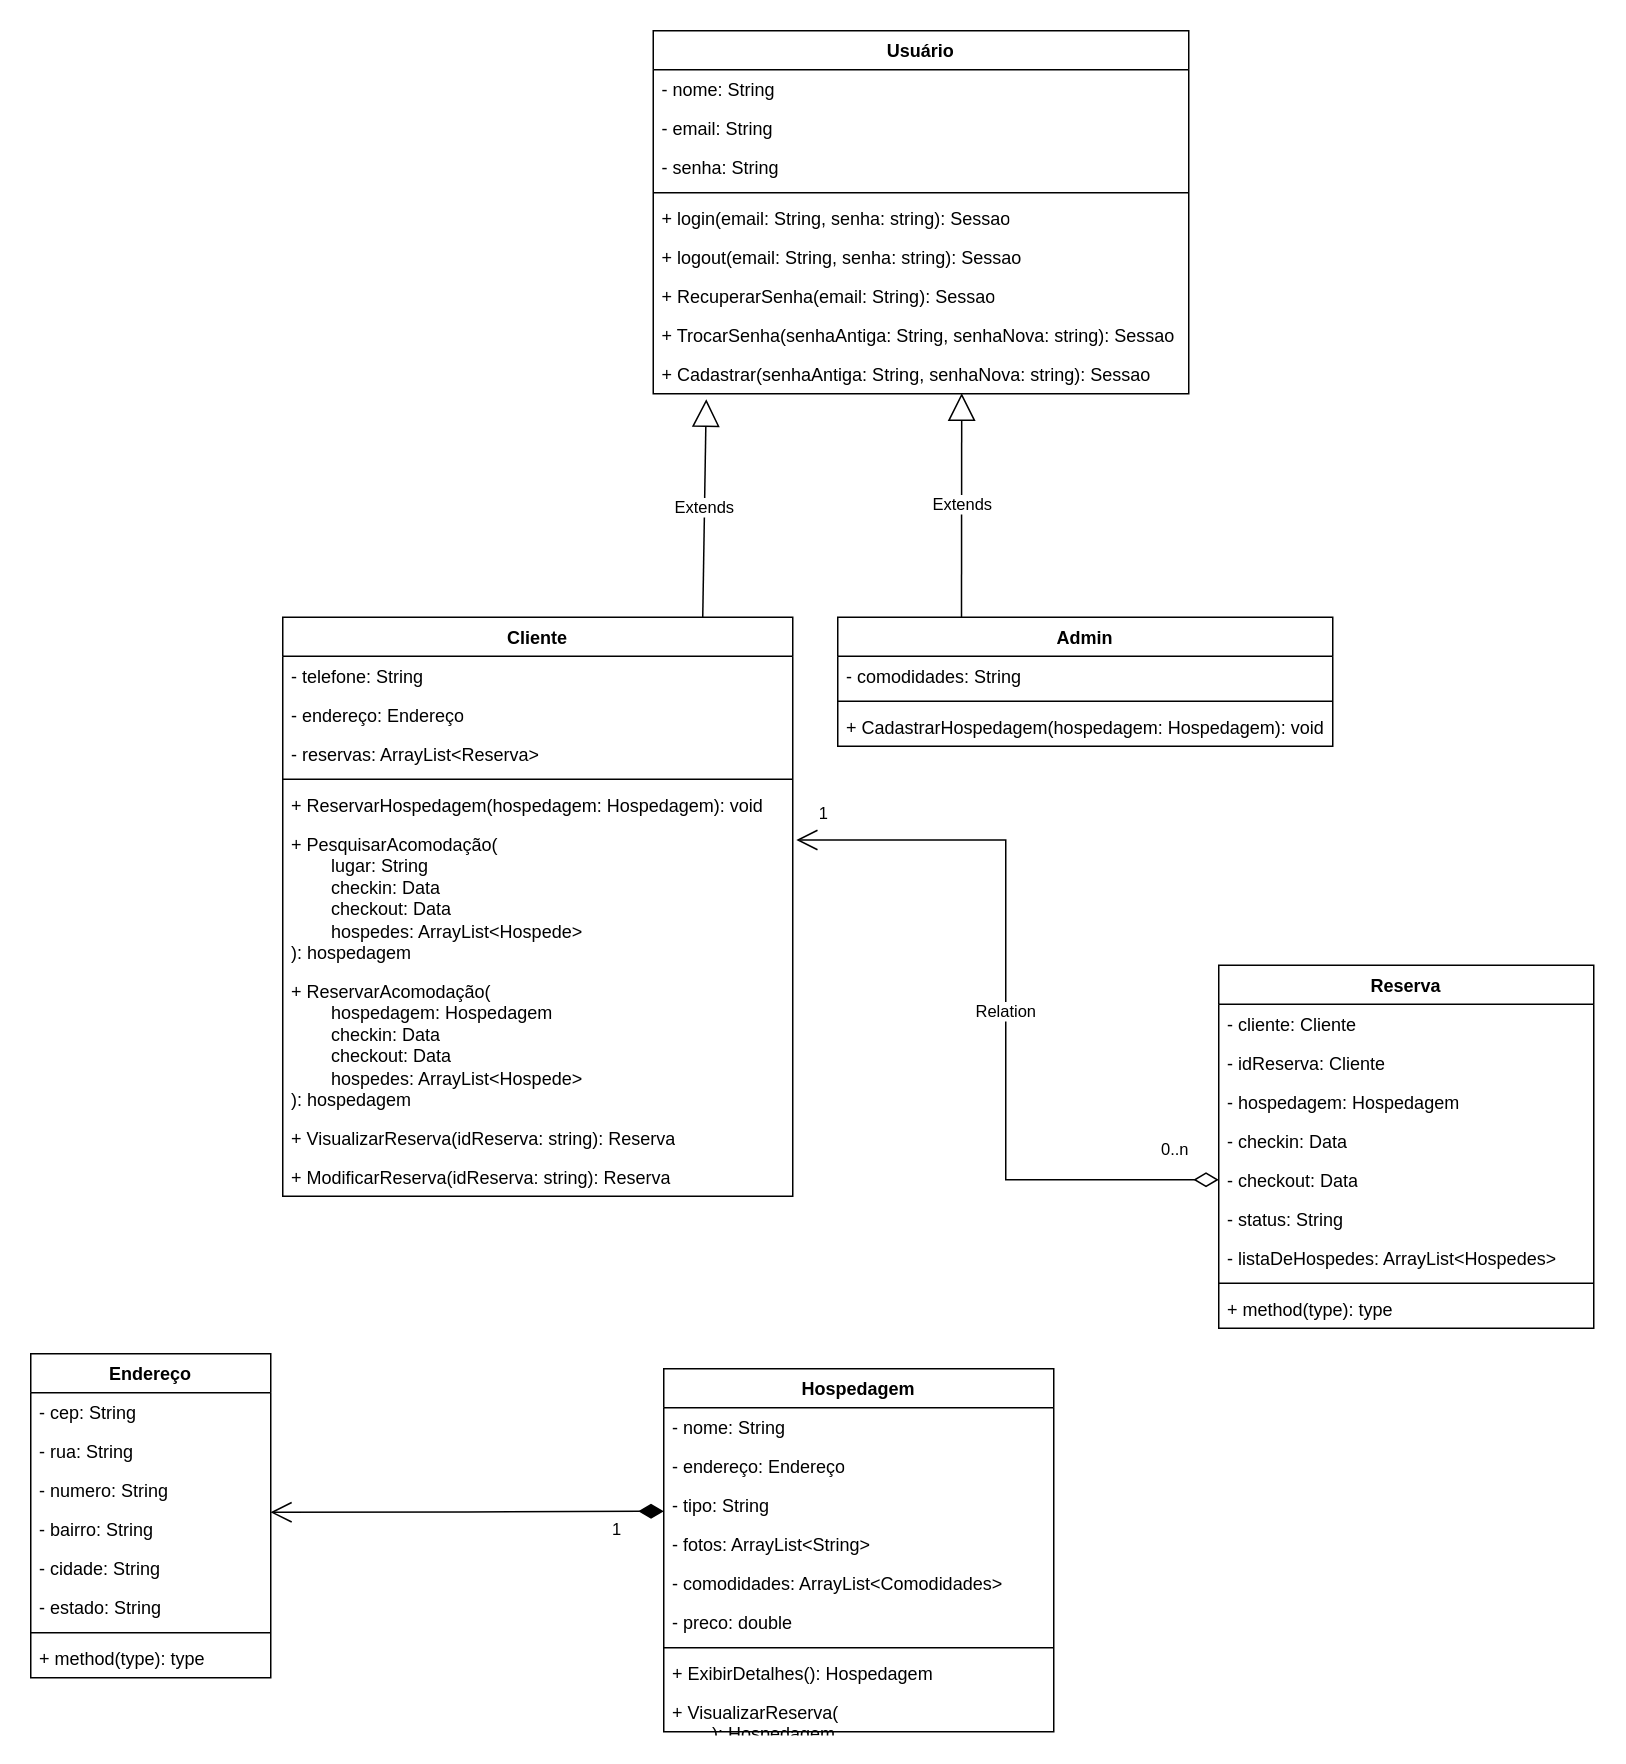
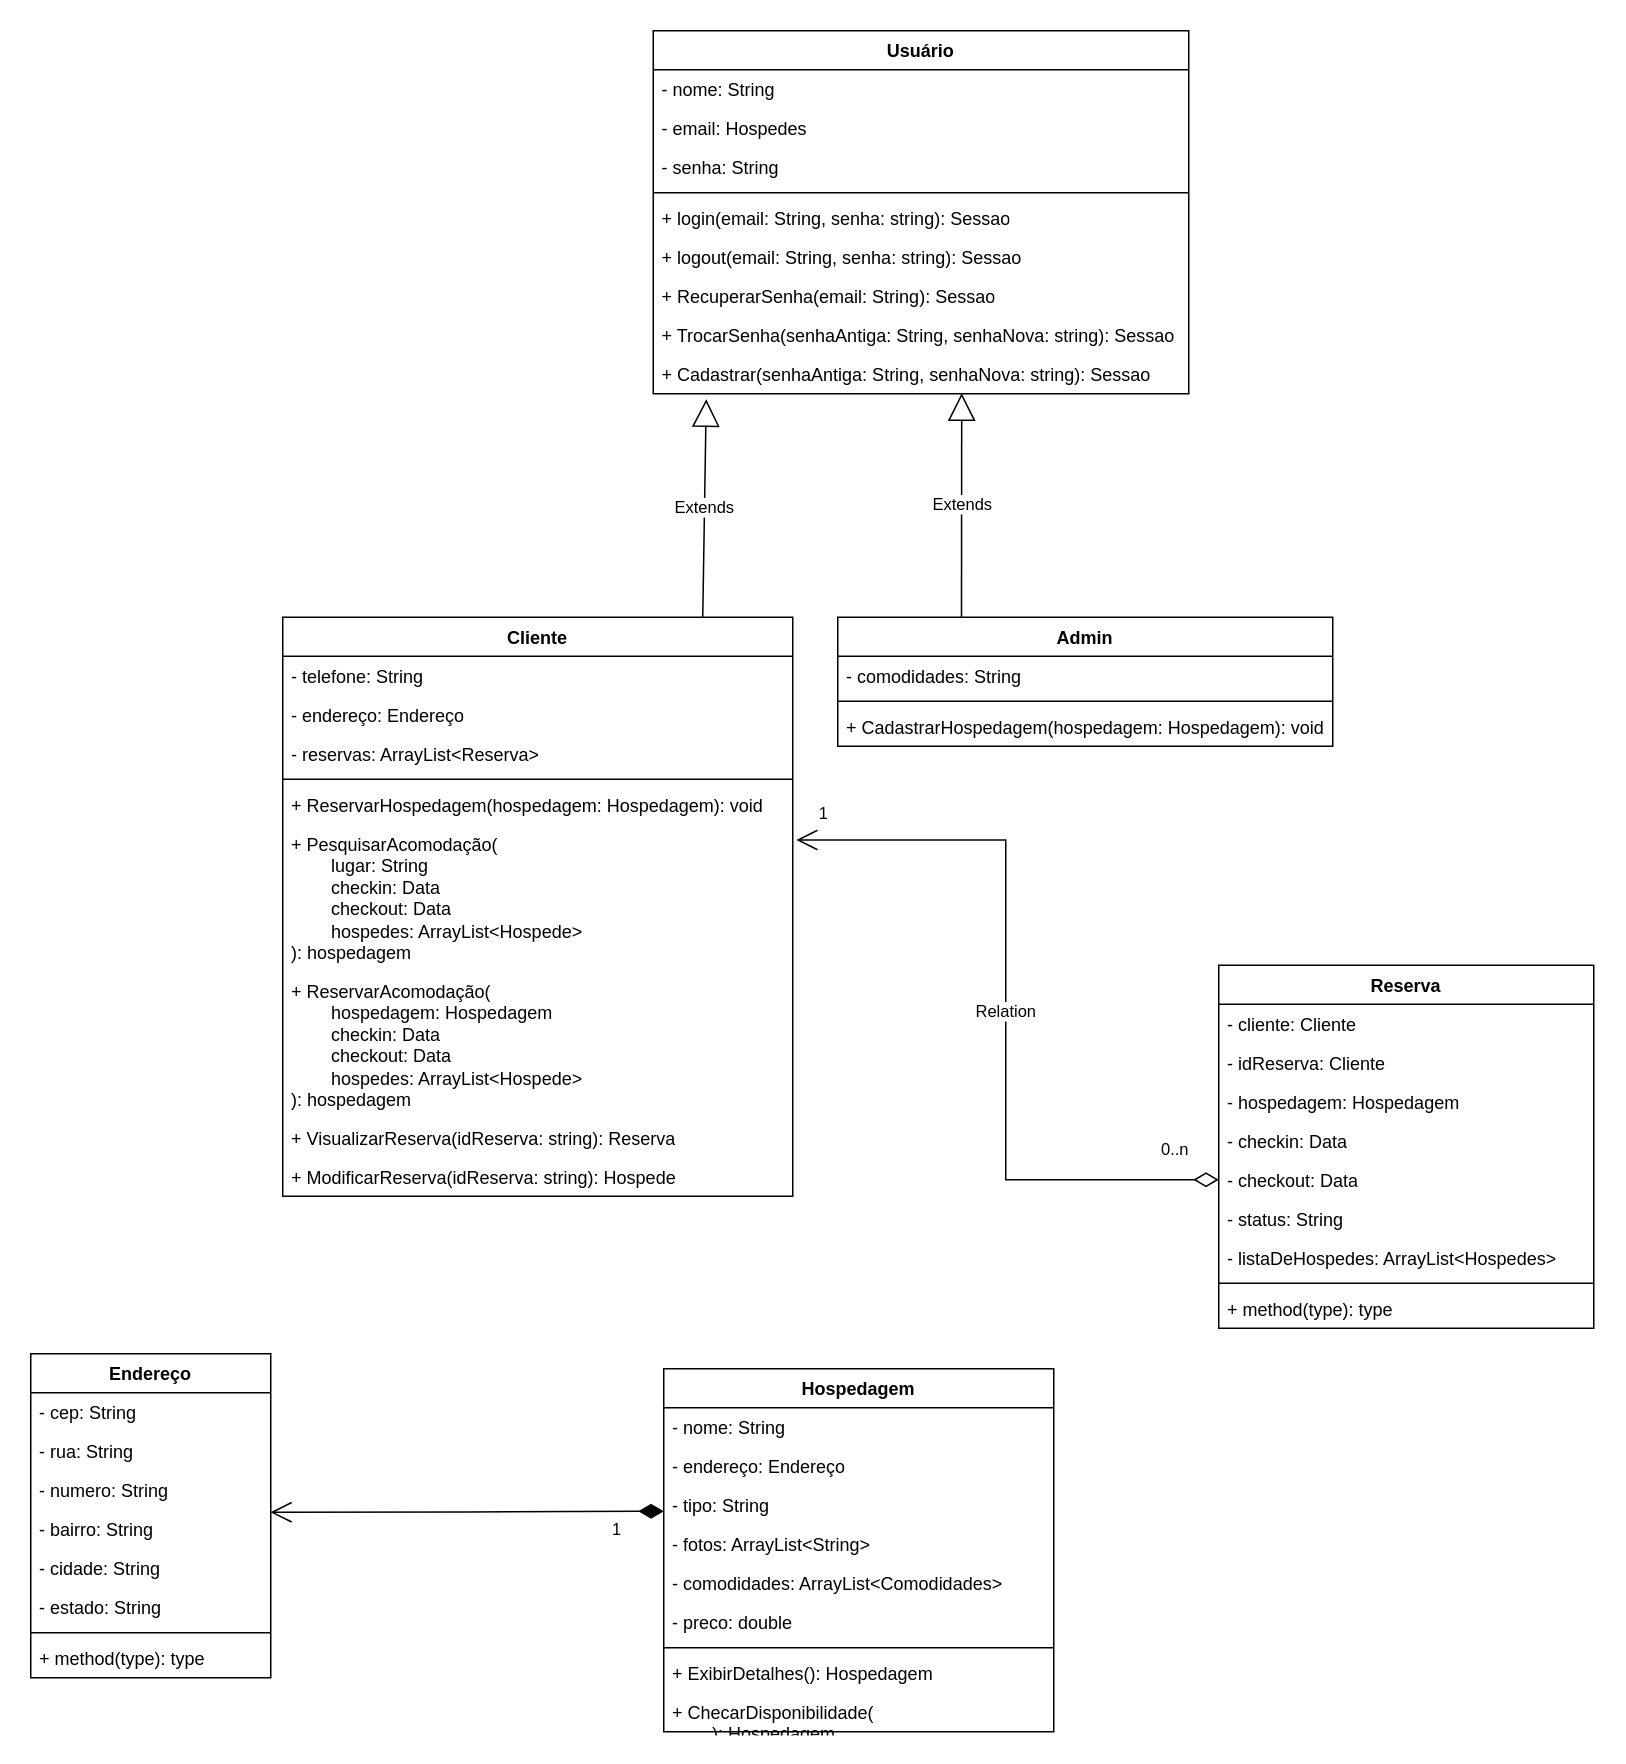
(724, 130) -> (736, 130)
(503, 1179) -> (503, 1179)
(764, 1725) -> (780, 1725)
